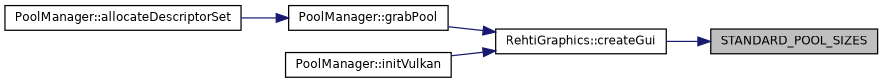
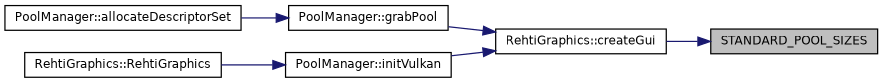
none -> (123, 65)
